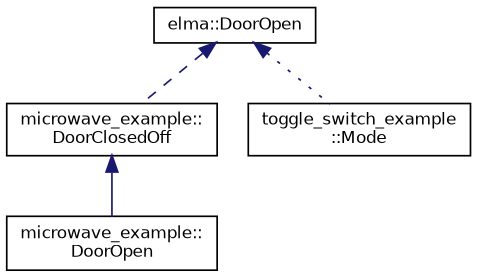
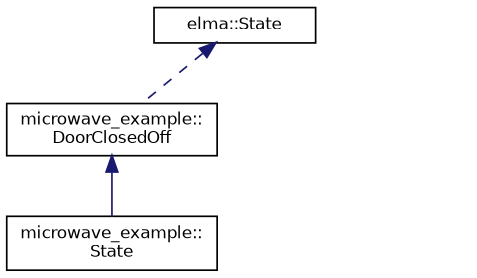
(235, 25) -> (235, 25)
(359, 130) -> none
(112, 243) -> (112, 243)
